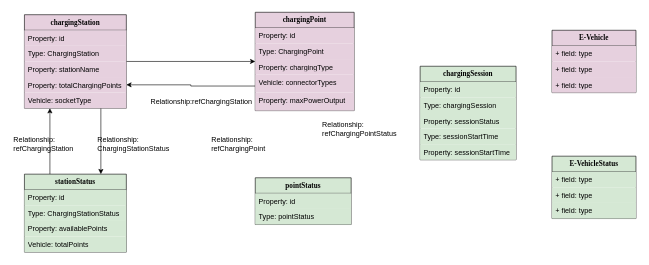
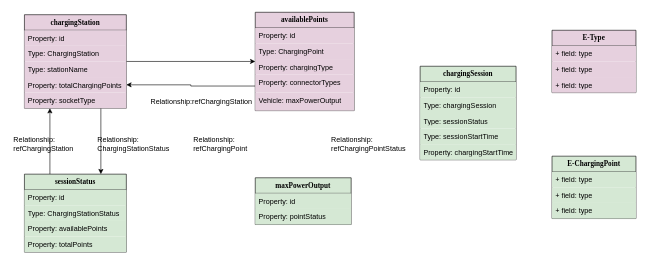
(305, 20) -> (305, 20)
(594, 38) -> (594, 38)
(67, 70) -> (59, 70)
(302, 83) -> (305, 88)
(62, 101) -> (66, 101)
(305, 106) -> (302, 101)
(468, 122) -> (460, 122)
(366, 129) -> (375, 144)
(243, 144) -> (225, 144)
(469, 157) -> (469, 157)
(594, 164) -> (594, 164)
(75, 182) -> (75, 182)
(303, 186) -> (303, 186)
(291, 218) -> (299, 218)
(64, 245) -> (67, 245)
